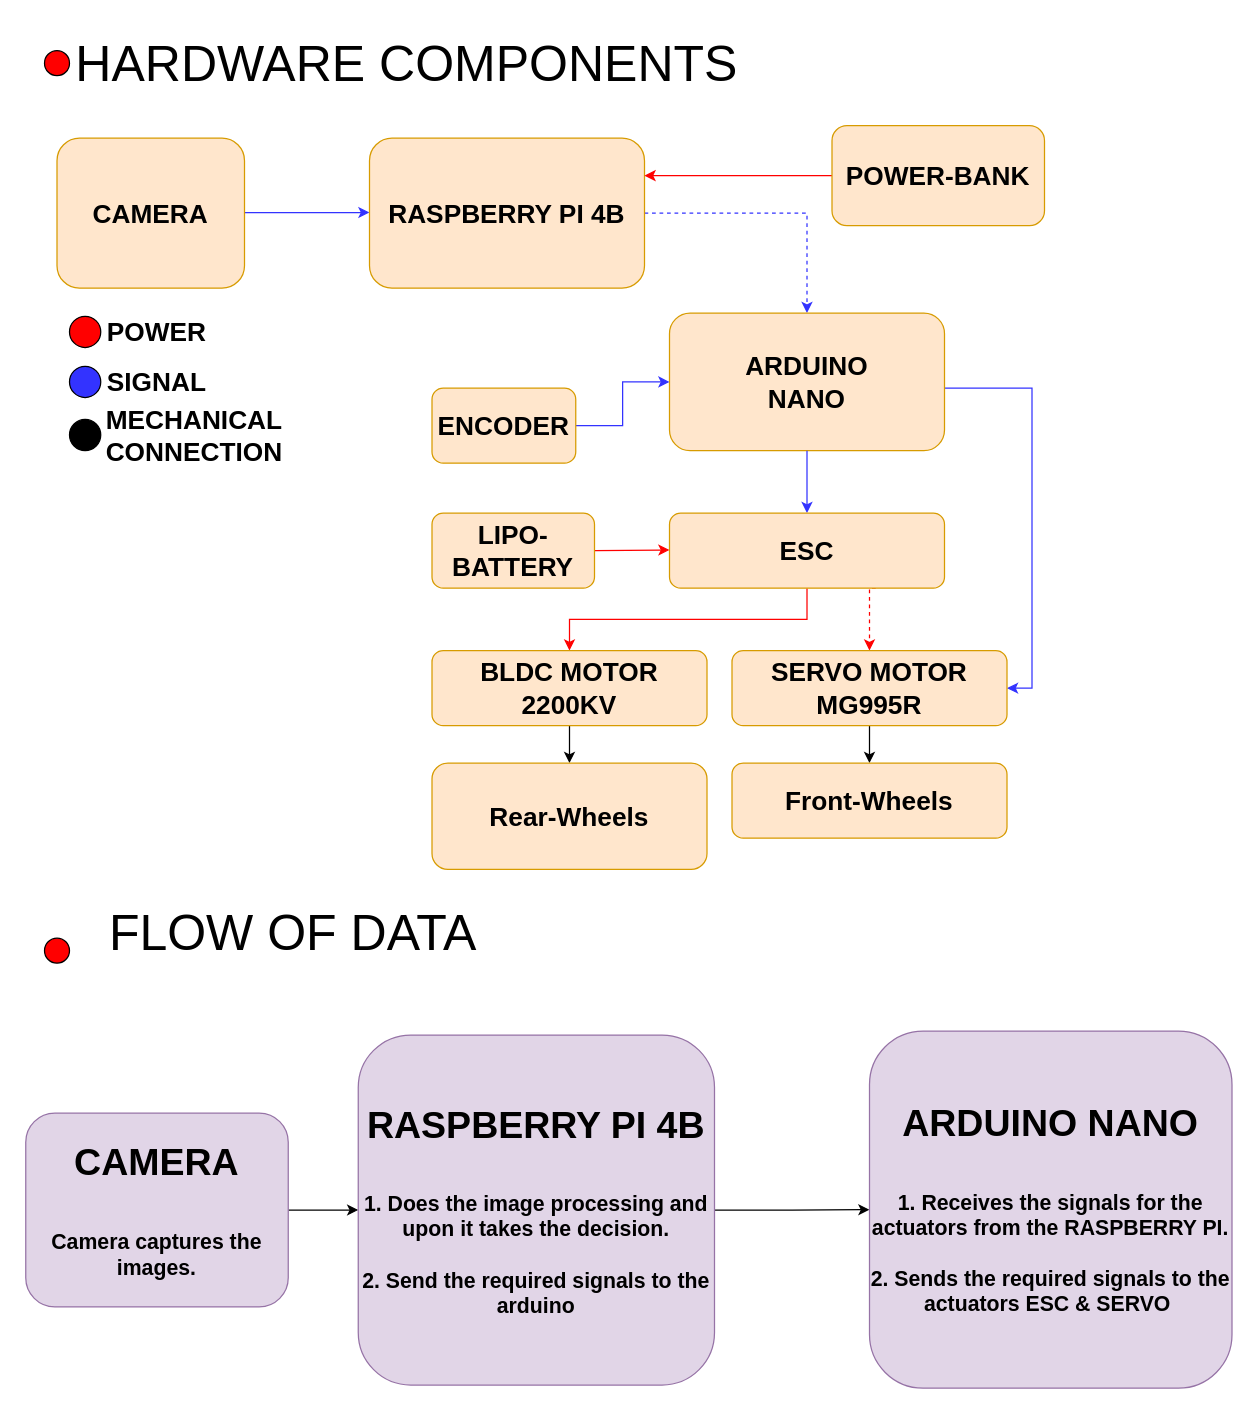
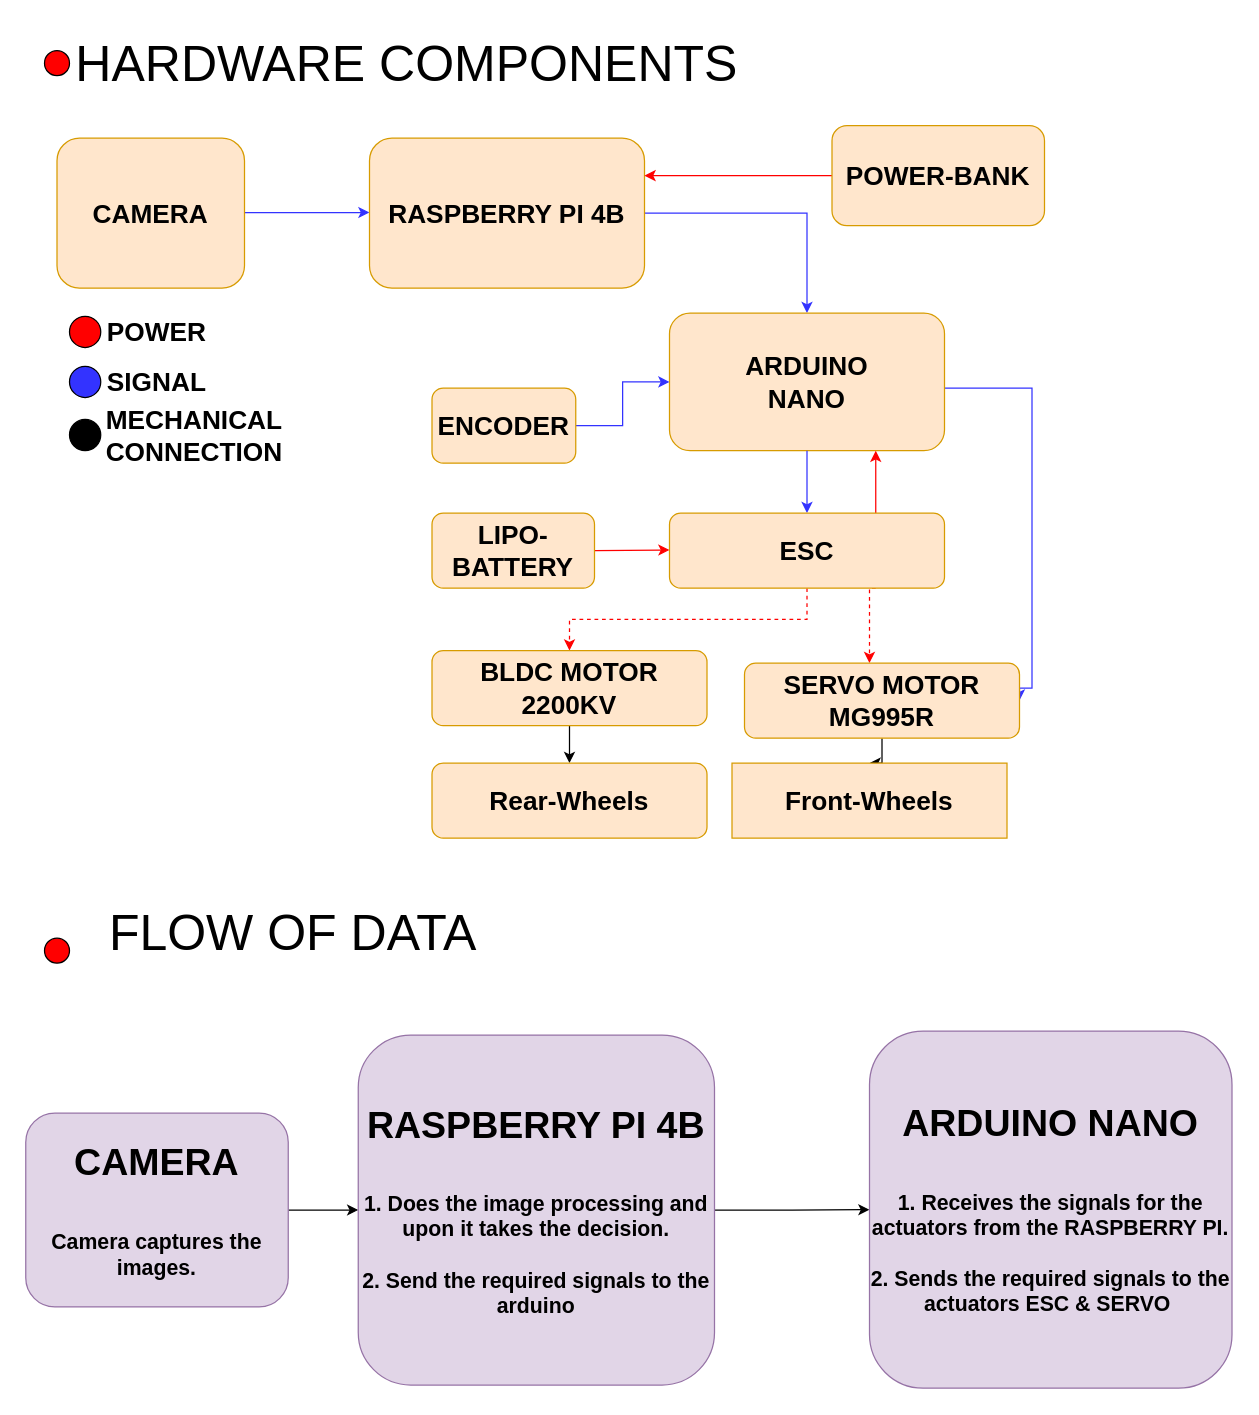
(773, 213) -> (773, 213)
none -> (876, 486)
(692, 619) -> (692, 619)
(869, 688) -> (882, 701)
(869, 801) -> (869, 801)
(569, 816) -> (569, 801)
